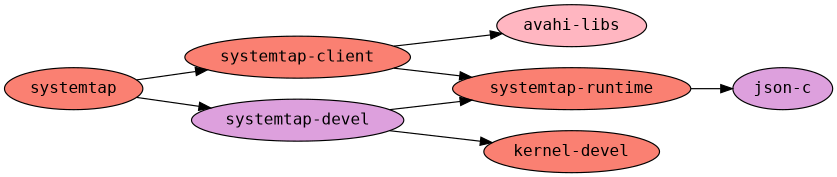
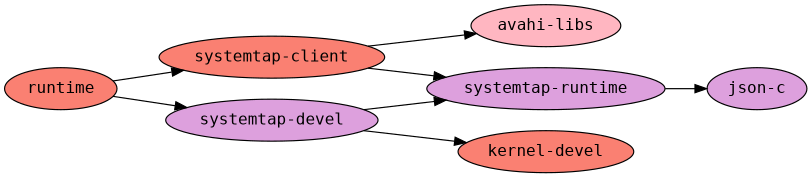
(74, 89) -> (61, 89)
(572, 89) -> (546, 89)
